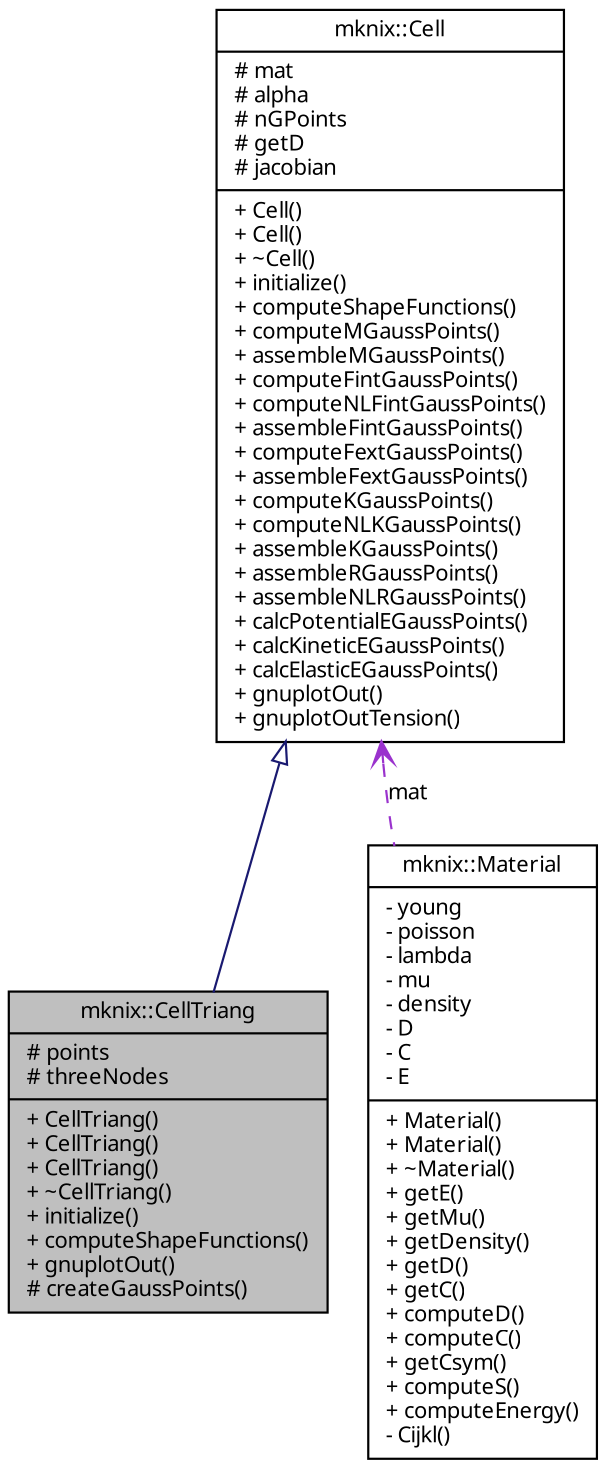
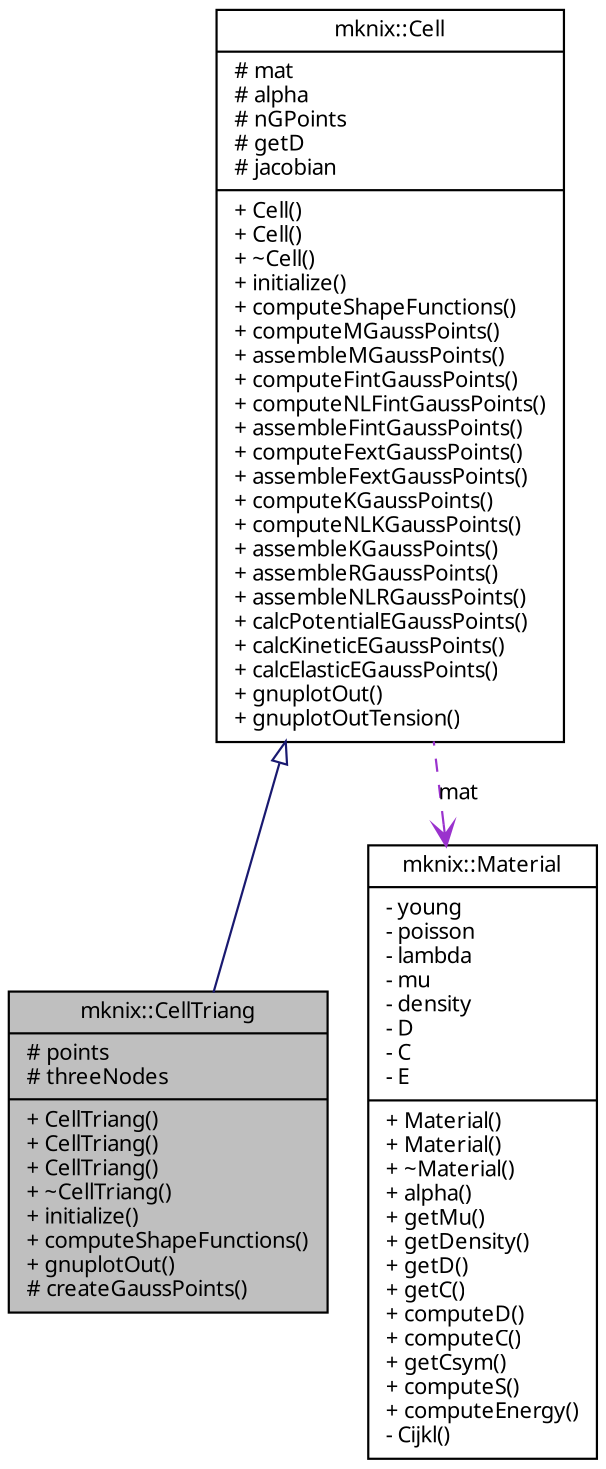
(388, 805) -> (439, 783)
(425, 1194) -> (430, 1194)
